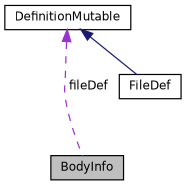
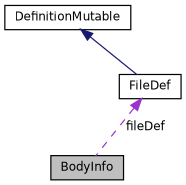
(66, 100) -> (115, 132)
